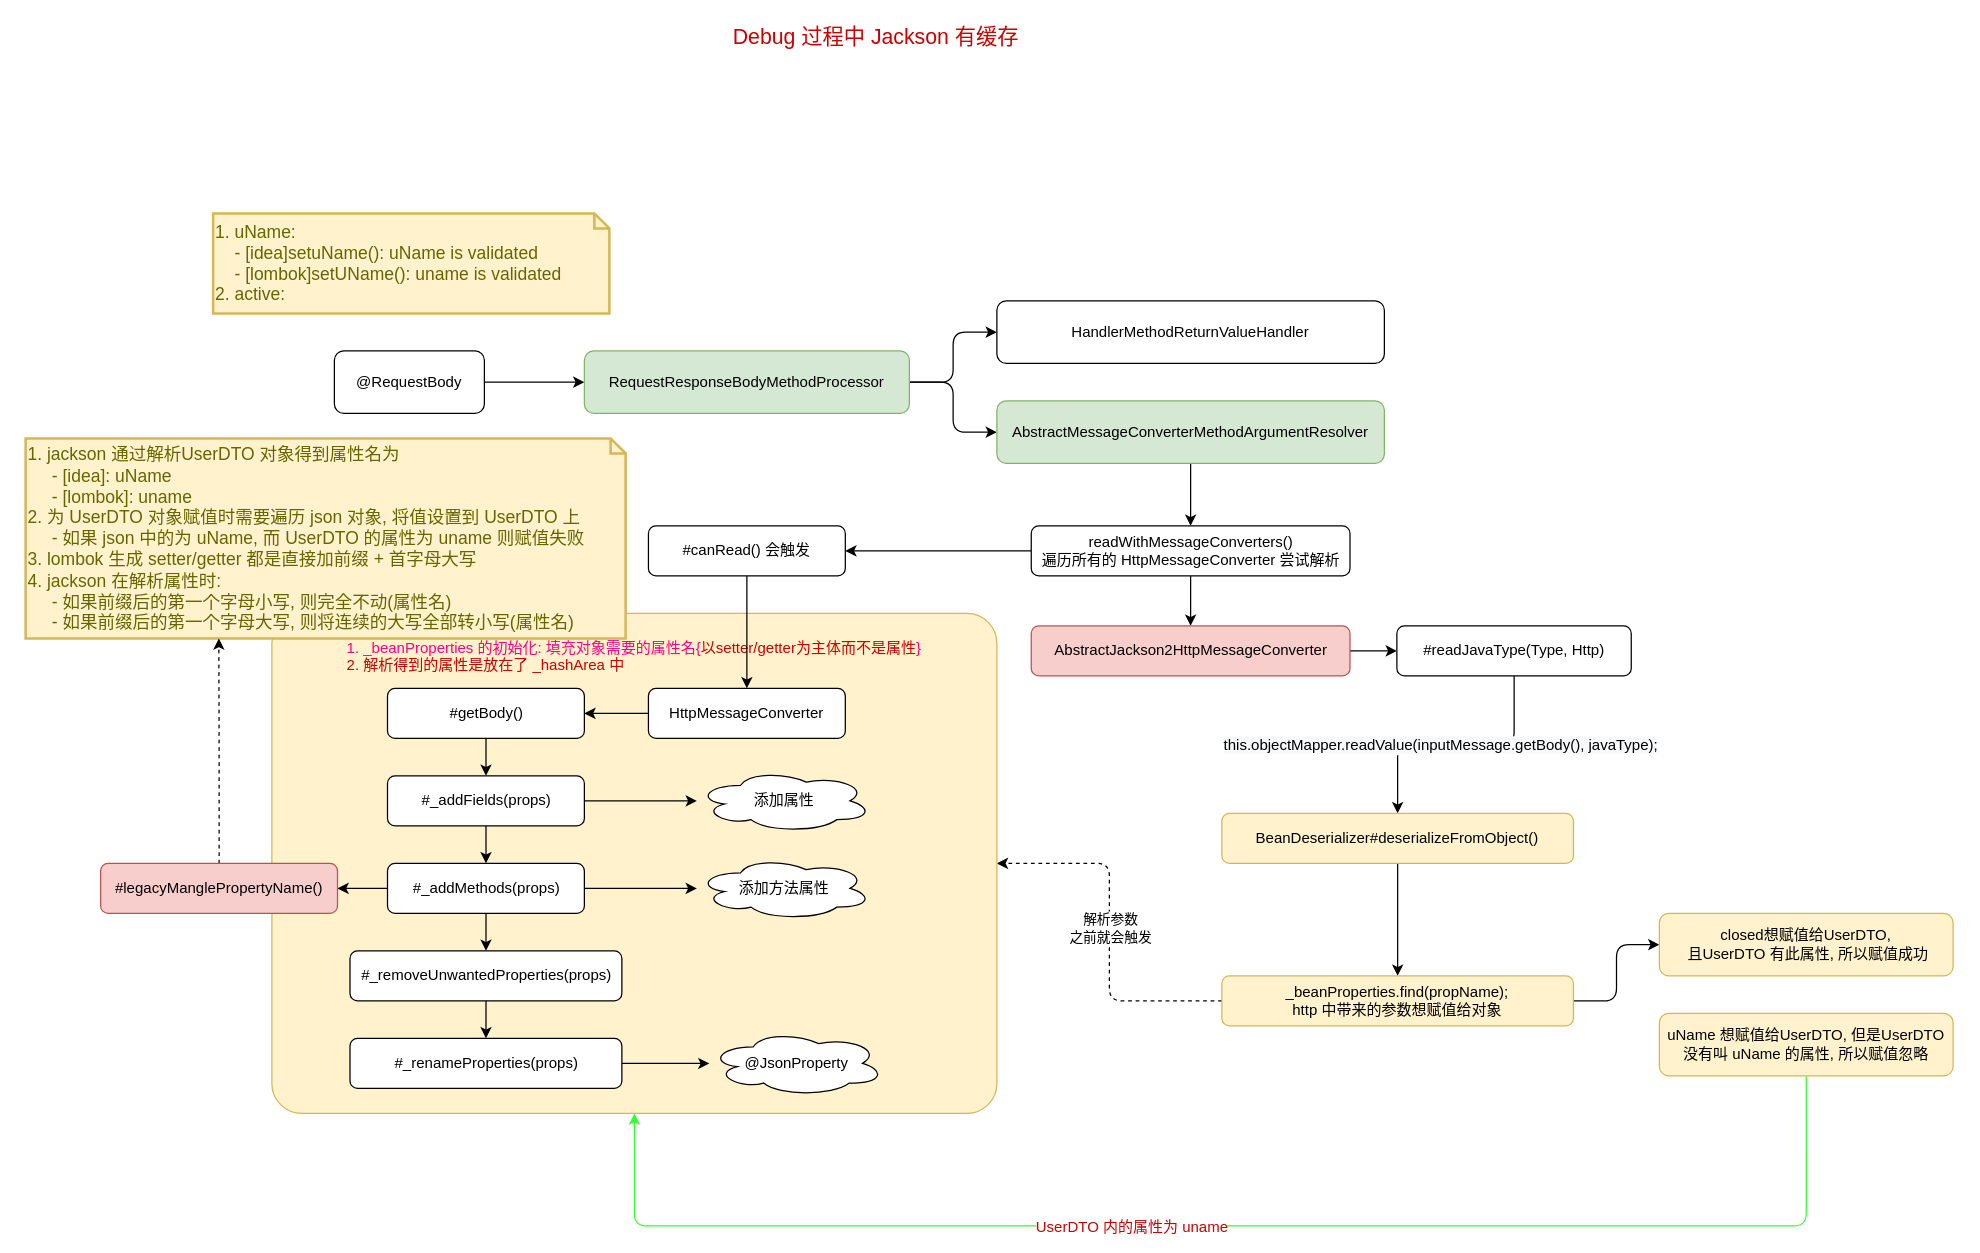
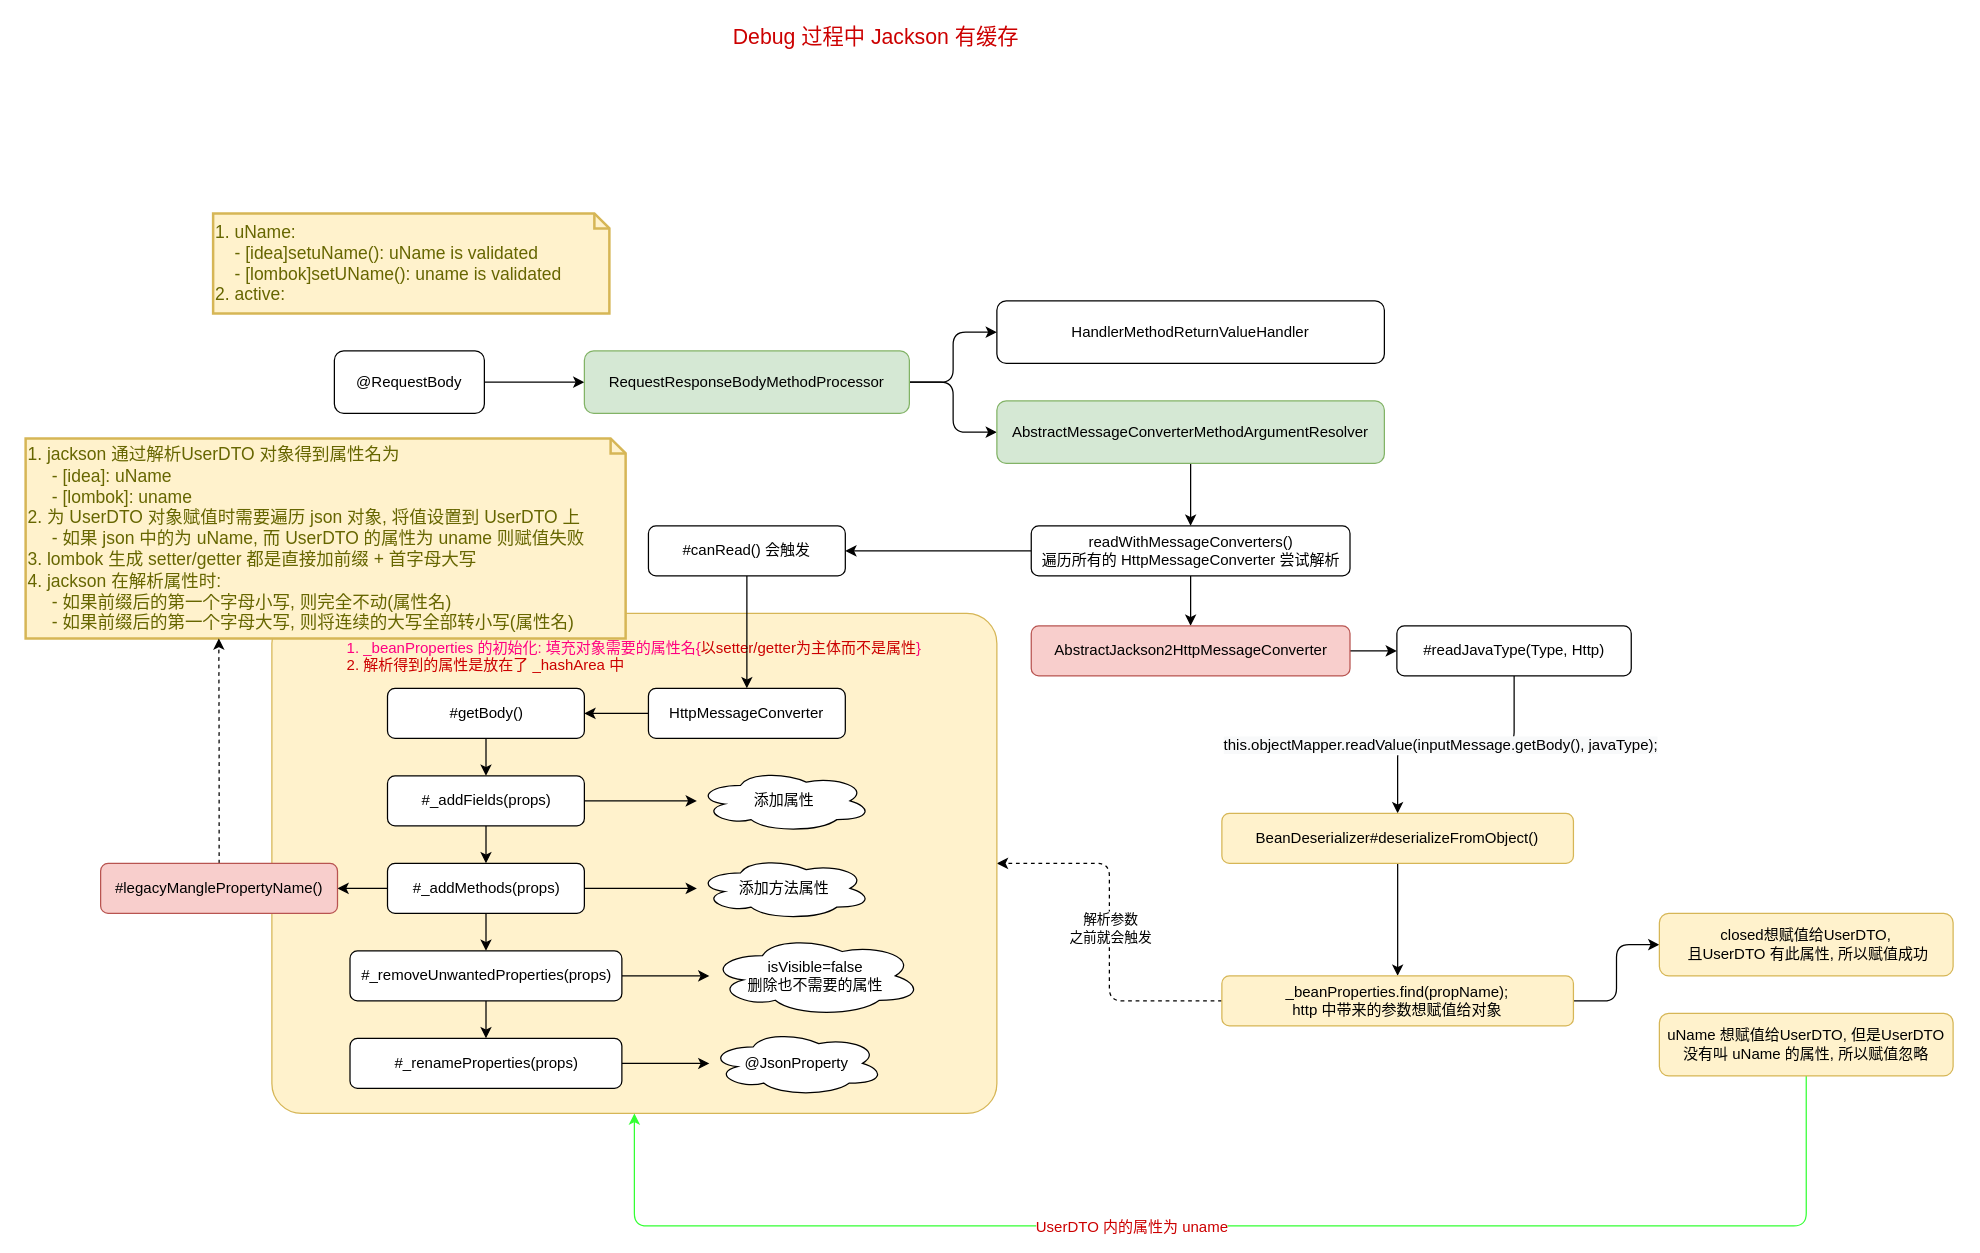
none -> (661, 976)
none -> (816, 976)
